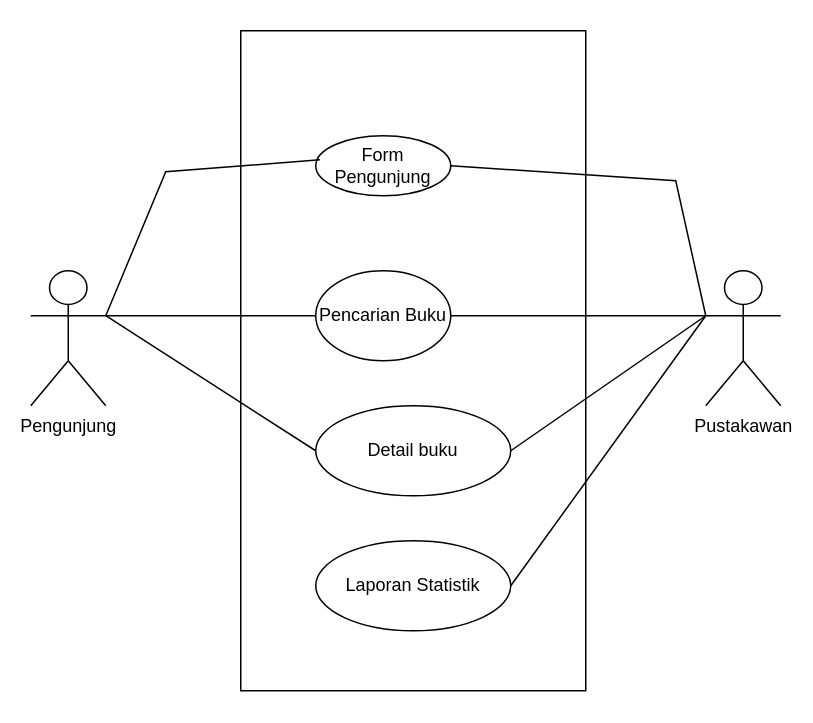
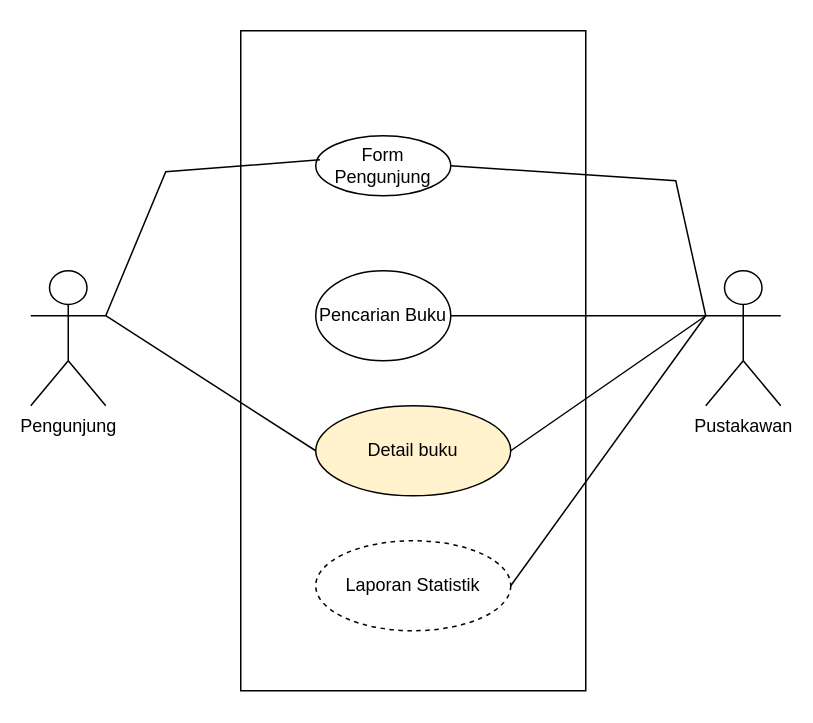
(213, 316) -> none
(413, 451) -> (413, 451)
(413, 586) -> (413, 586)
